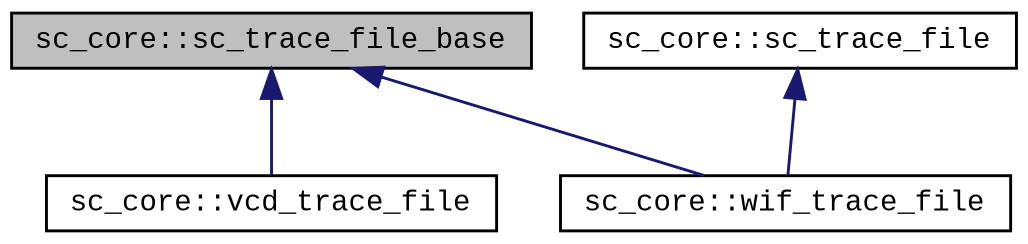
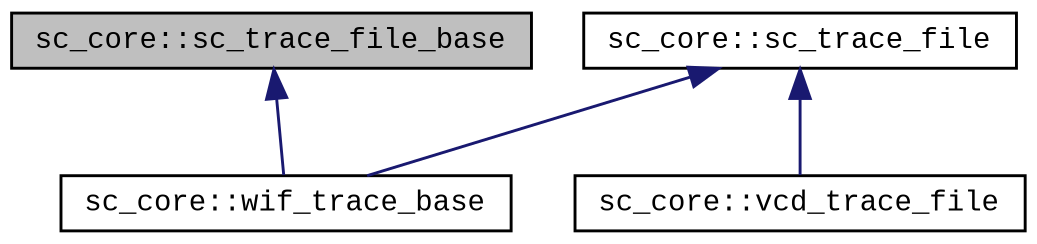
(272, 137) -> (800, 137)
(786, 203) -> (286, 203)
